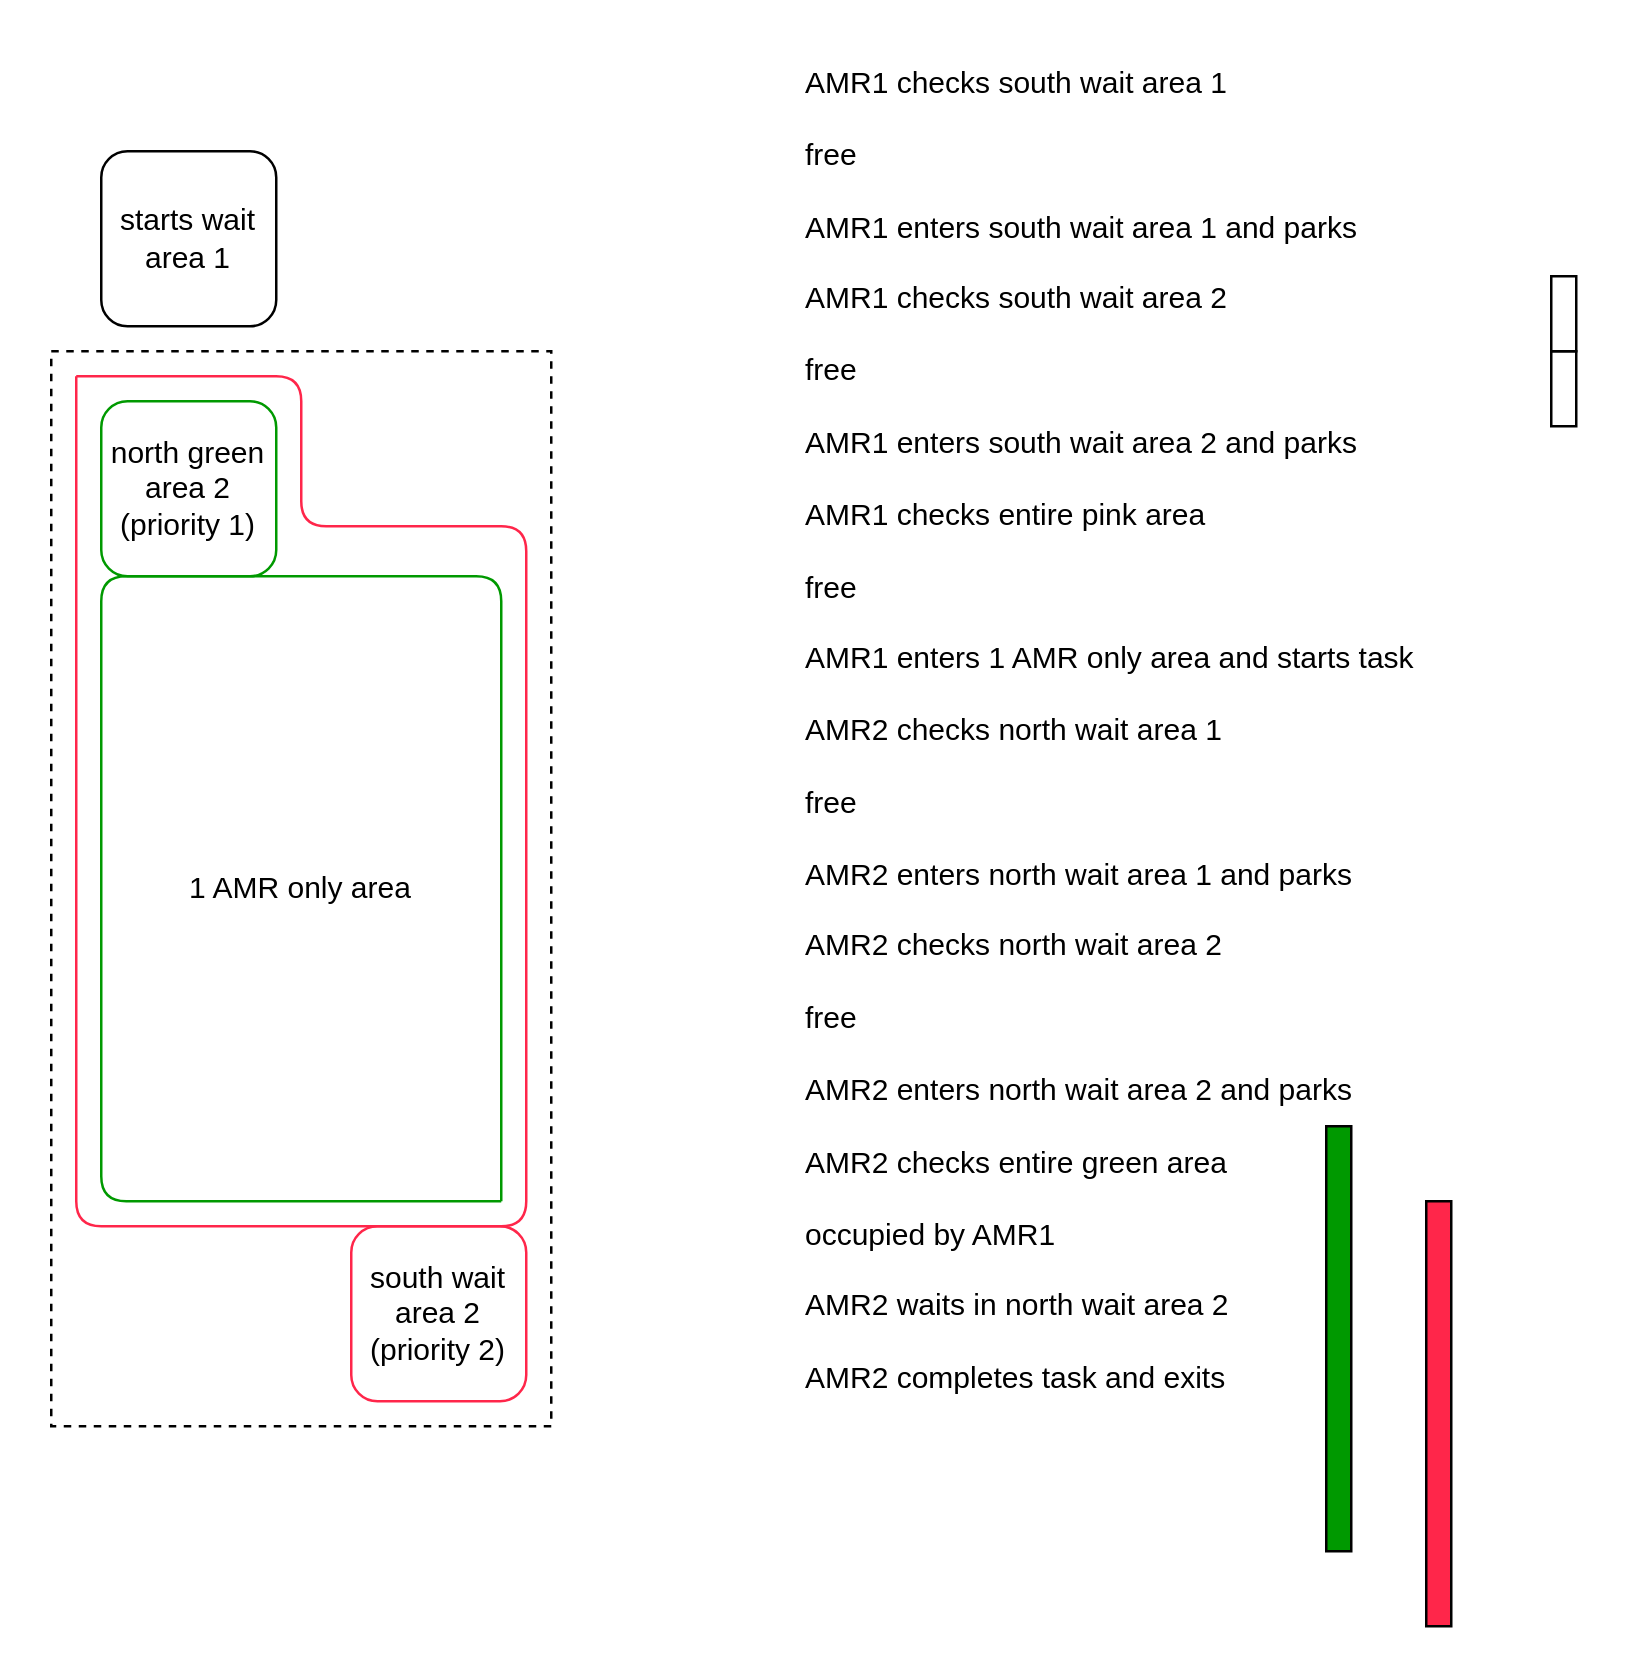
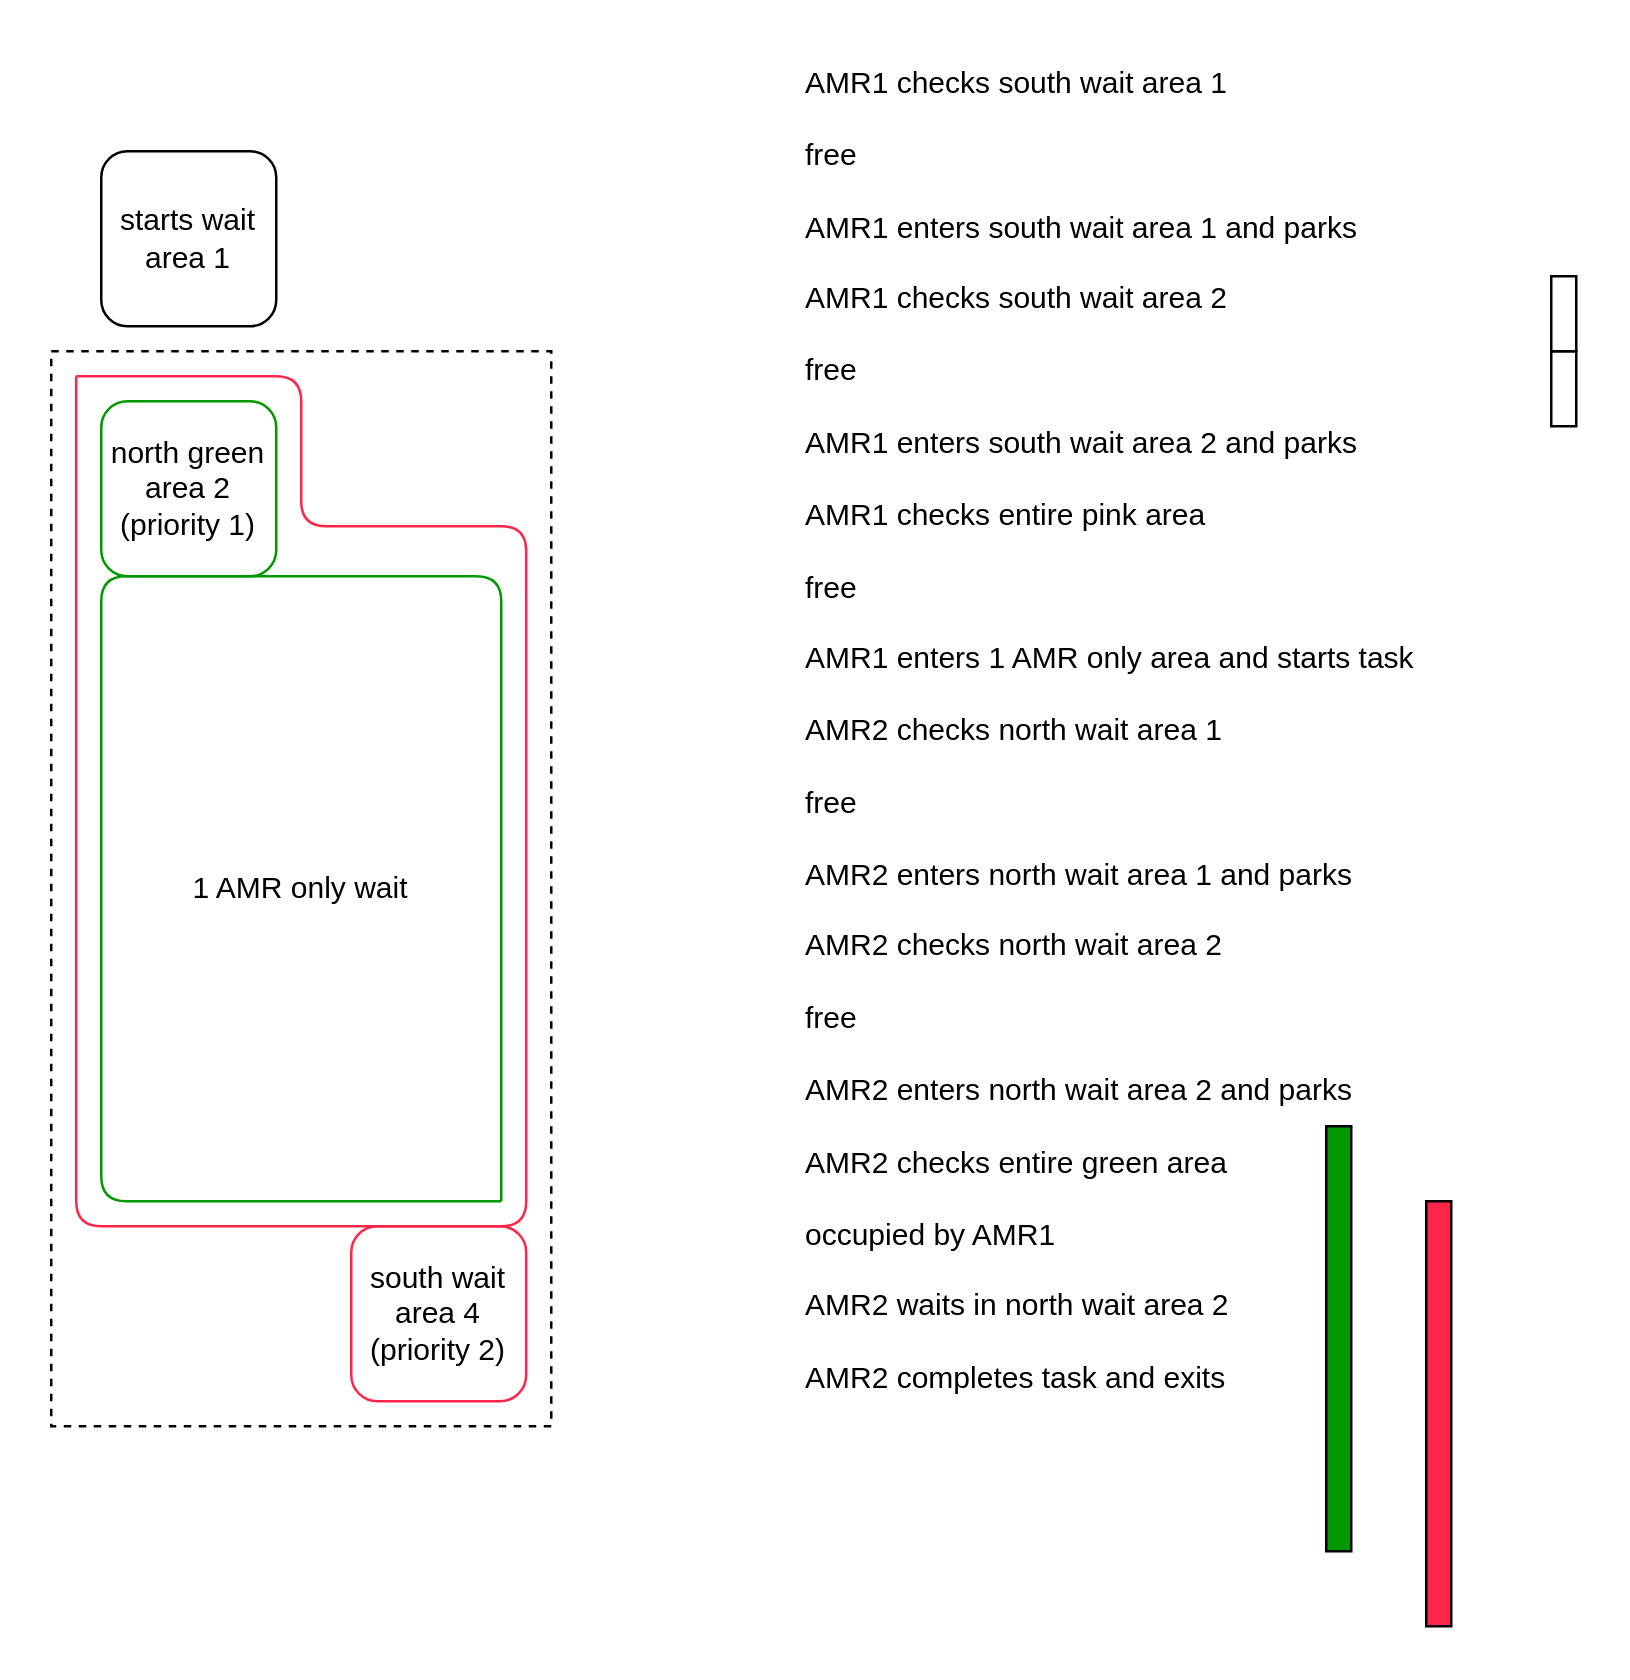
(301, 889) -> (301, 889)
(439, 1314) -> (439, 1314)
